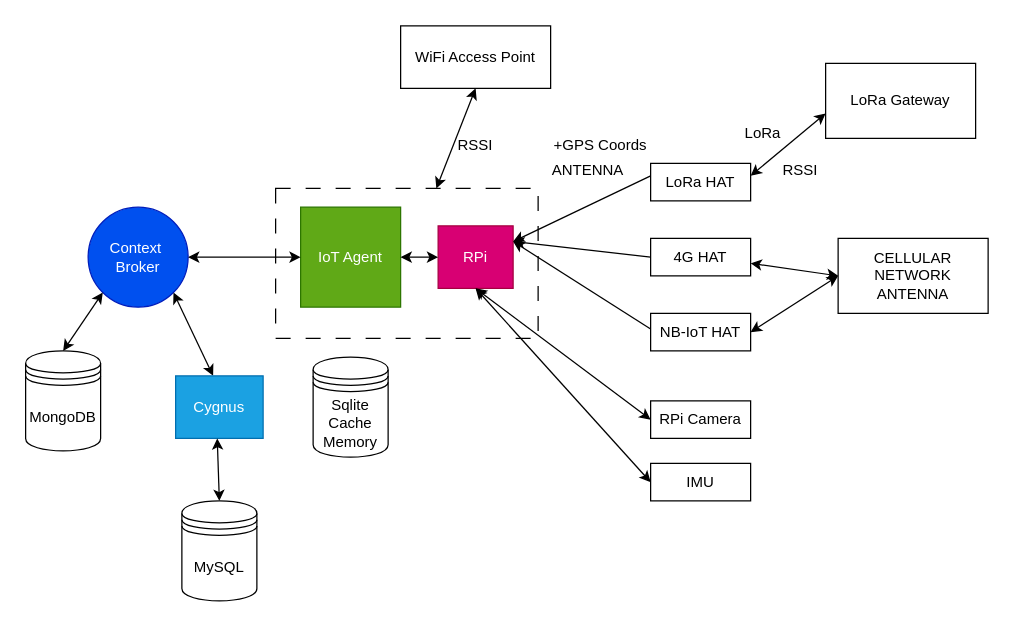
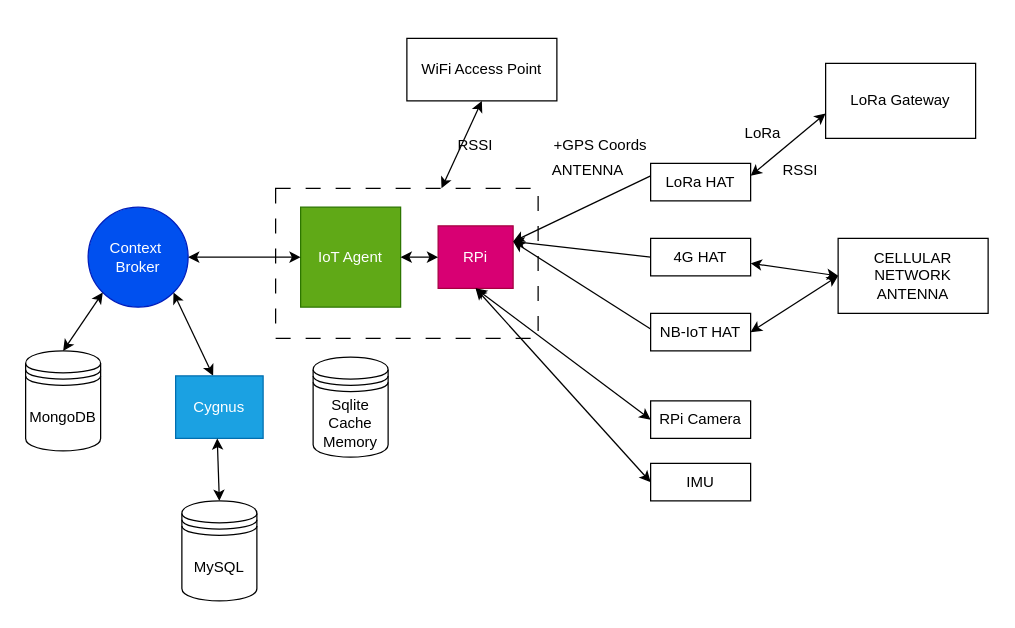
(476, 57) -> (482, 69)
